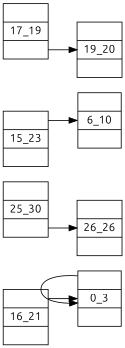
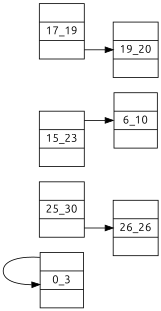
(26, 317) -> none
